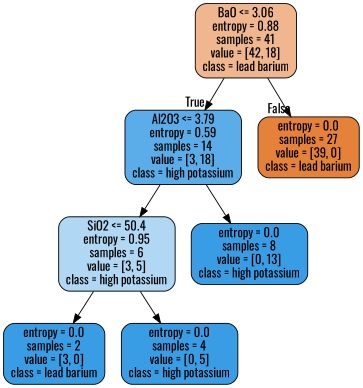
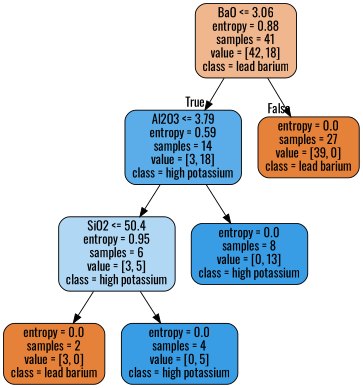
(54, 354) -> (54, 354)
